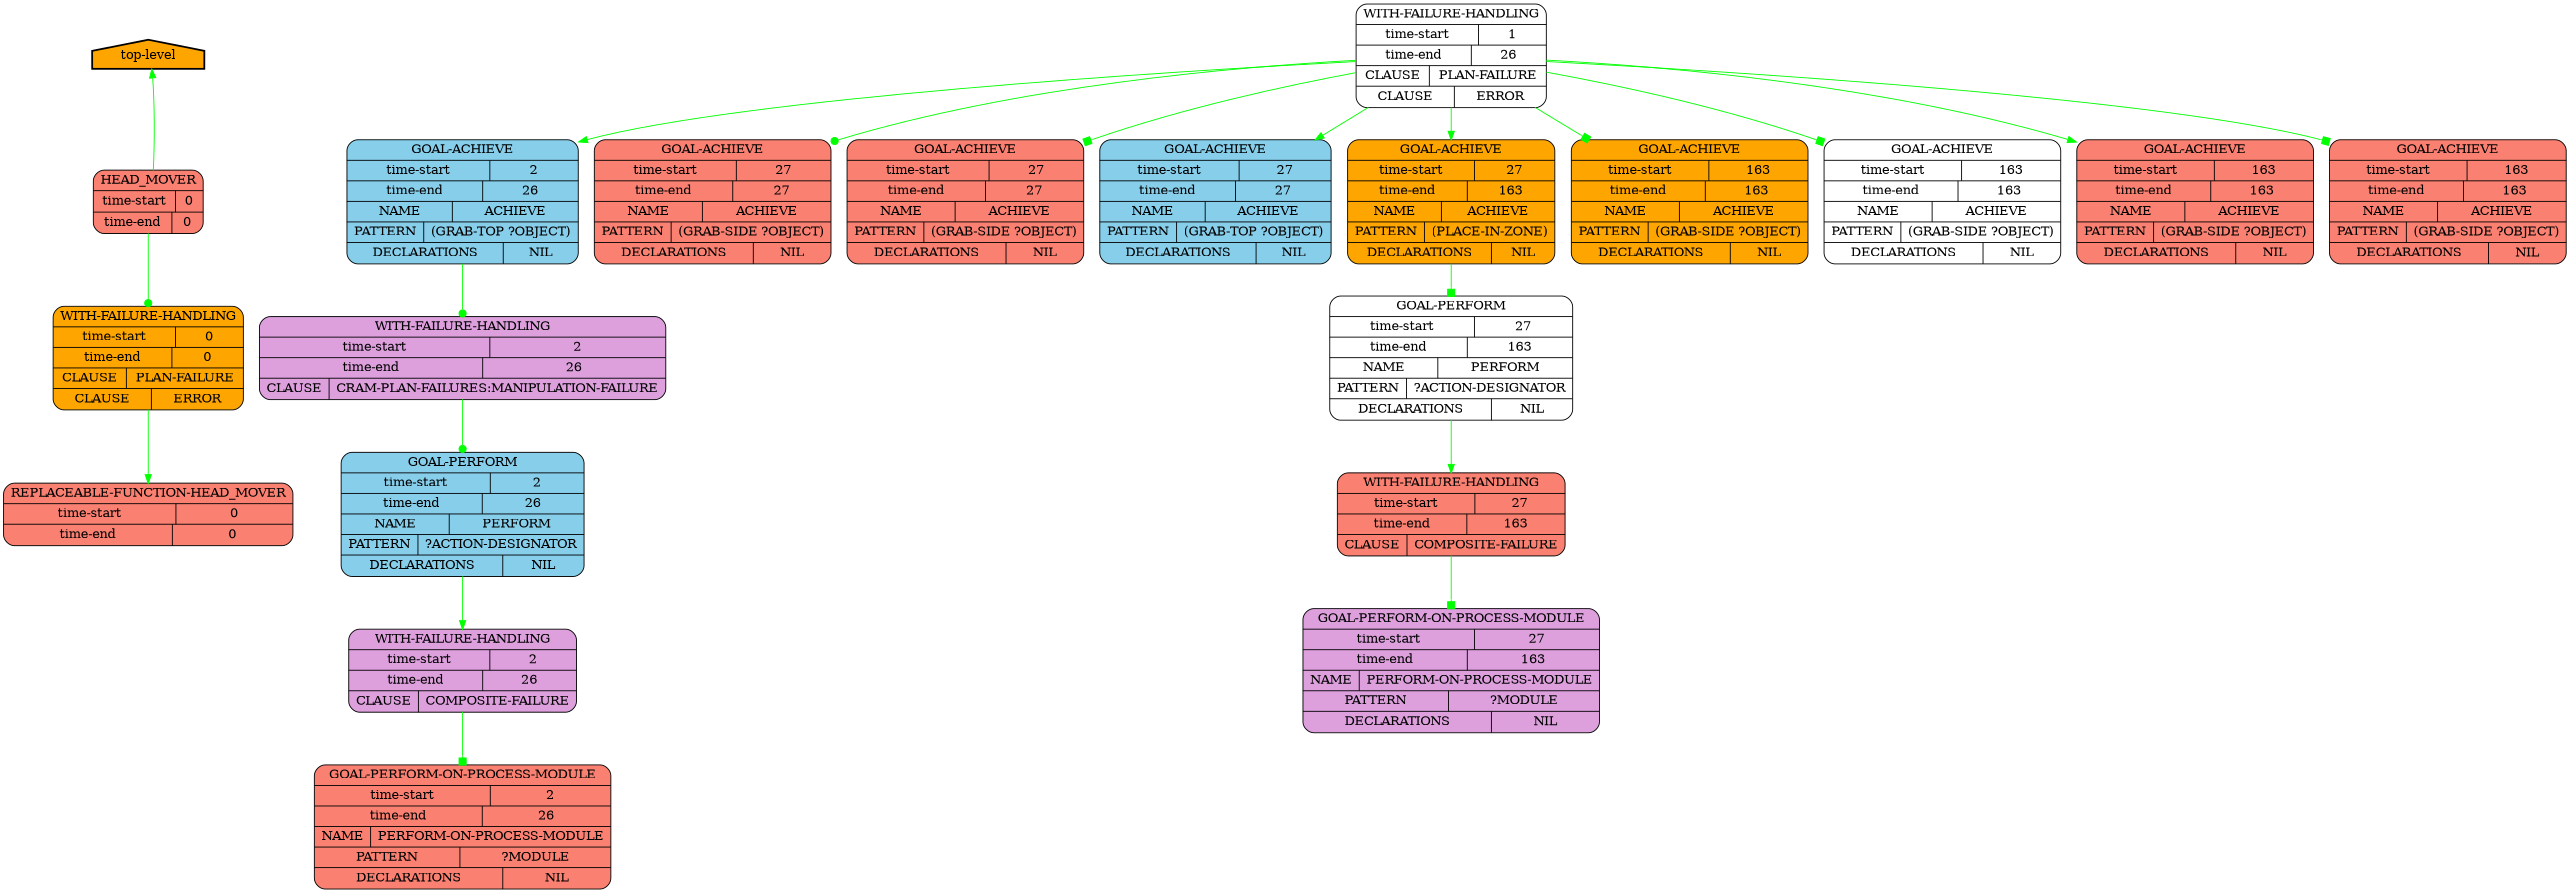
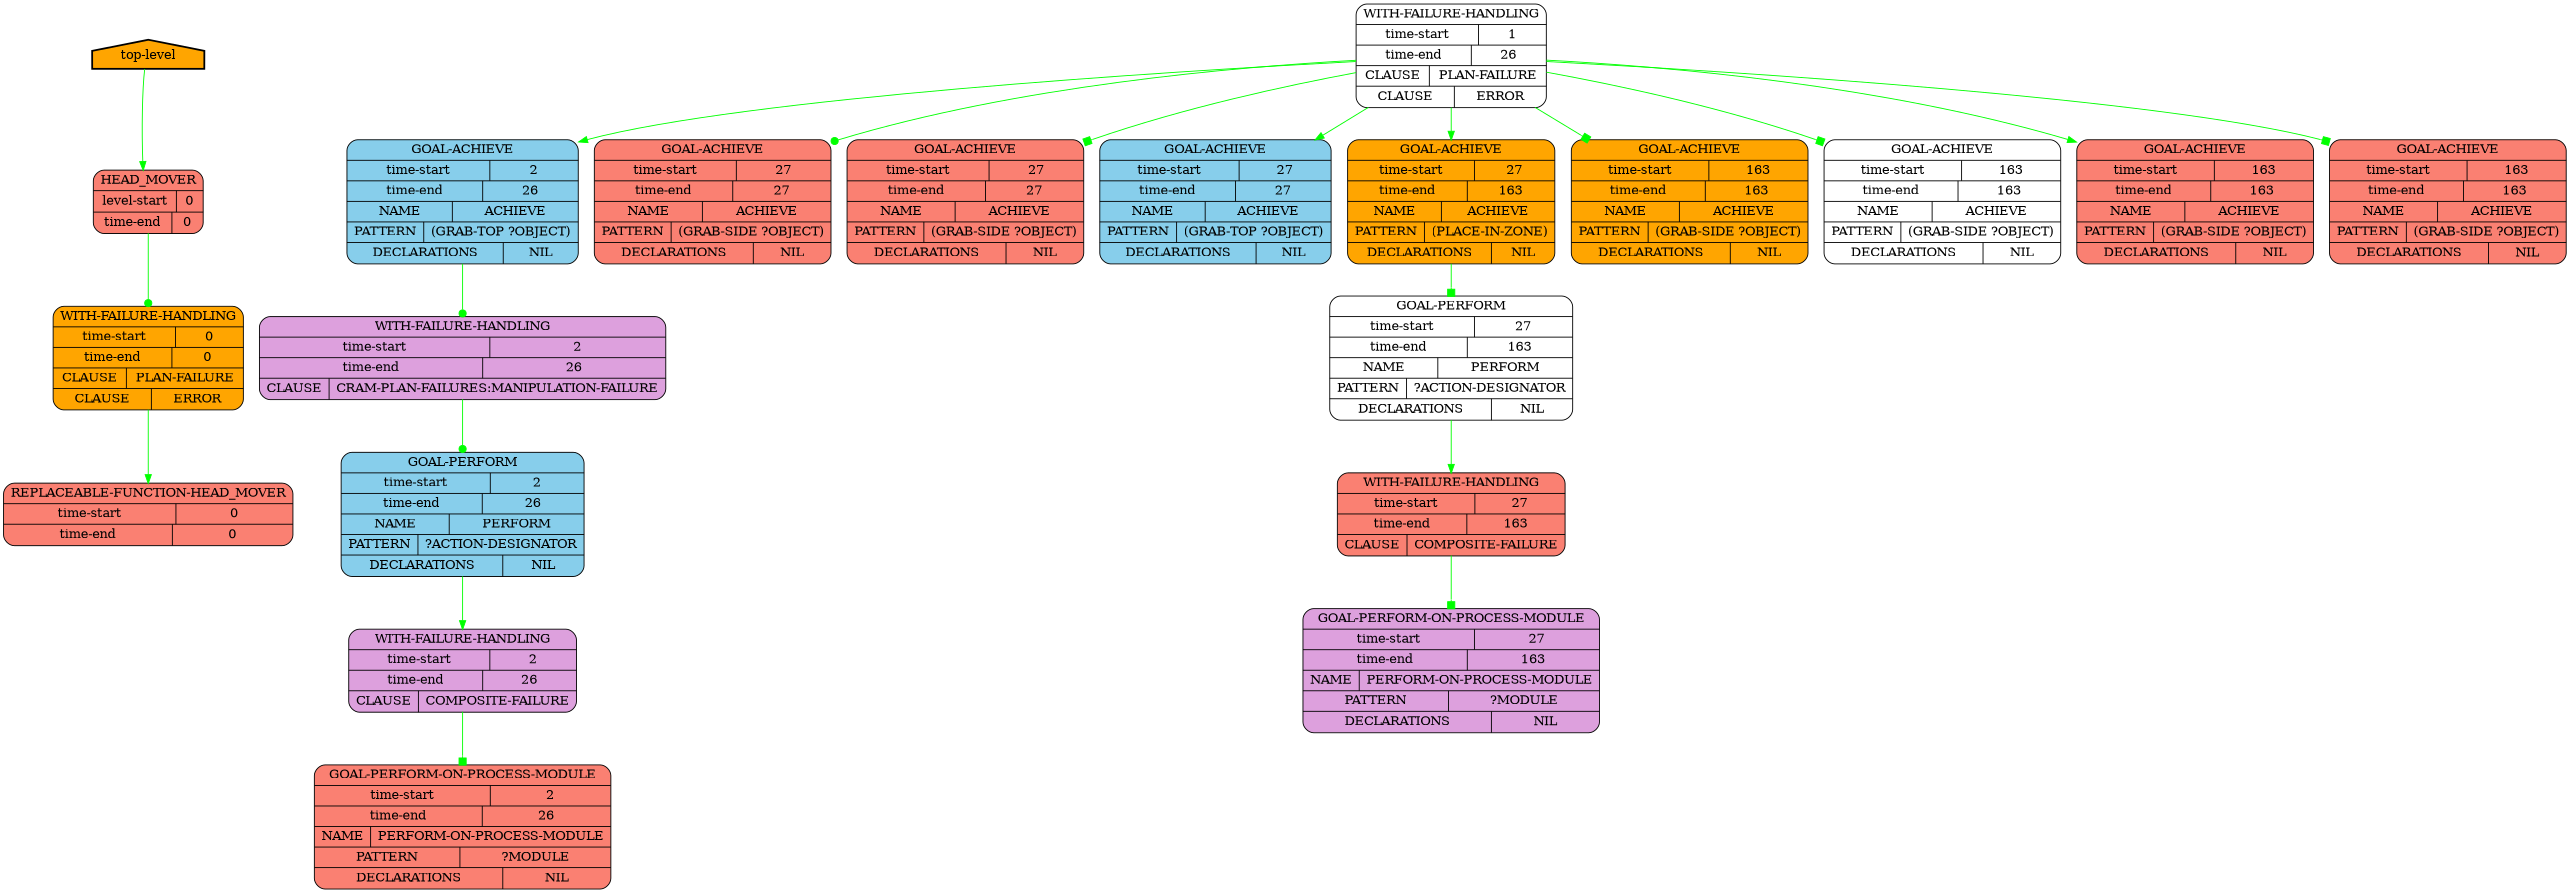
(154, 124) -> (142, 115)
(134, 201) -> (135, 201)
